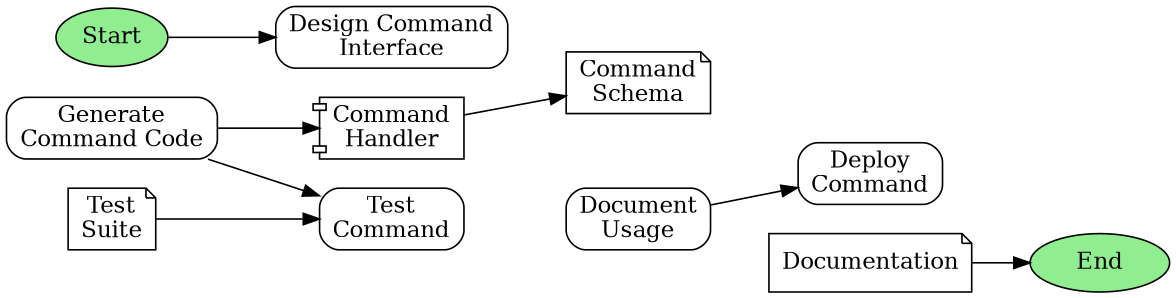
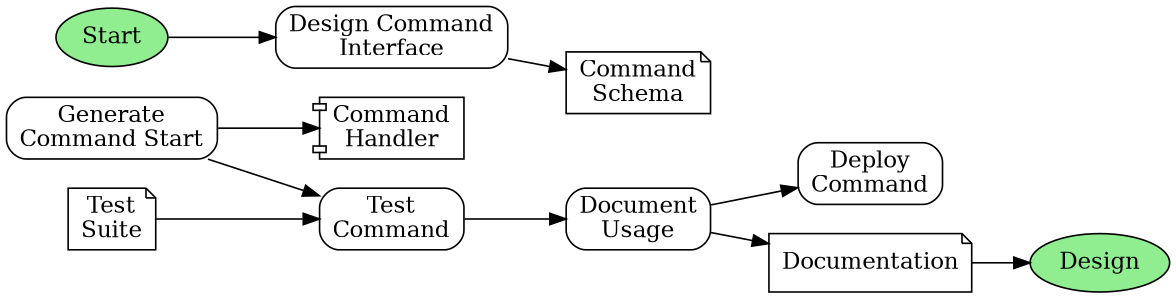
(507, 107) -> (529, 63)
(112, 128) -> (112, 128)
none -> (507, 219)
none -> (732, 237)
(1100, 263) -> (1100, 263)
